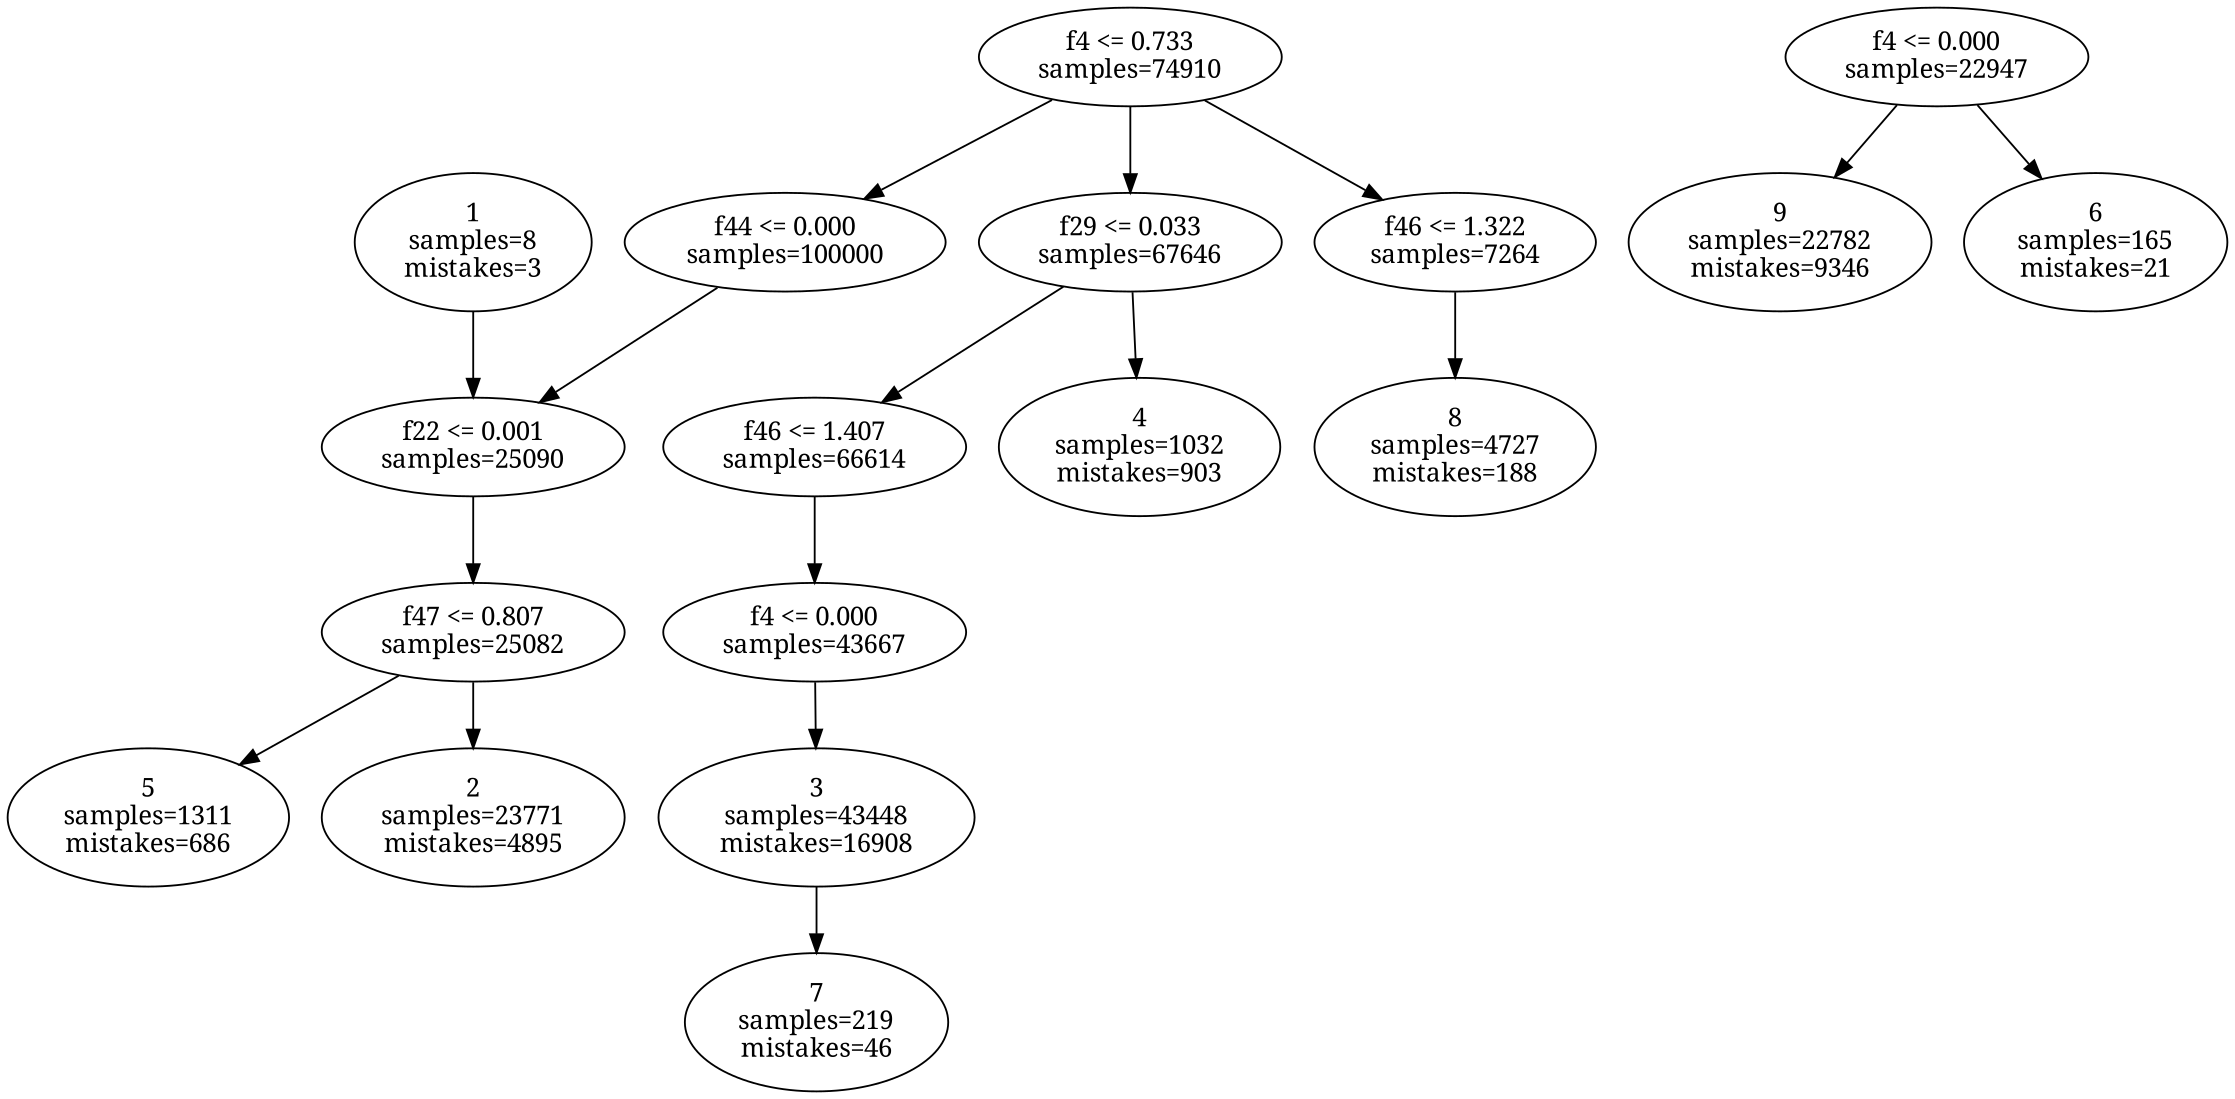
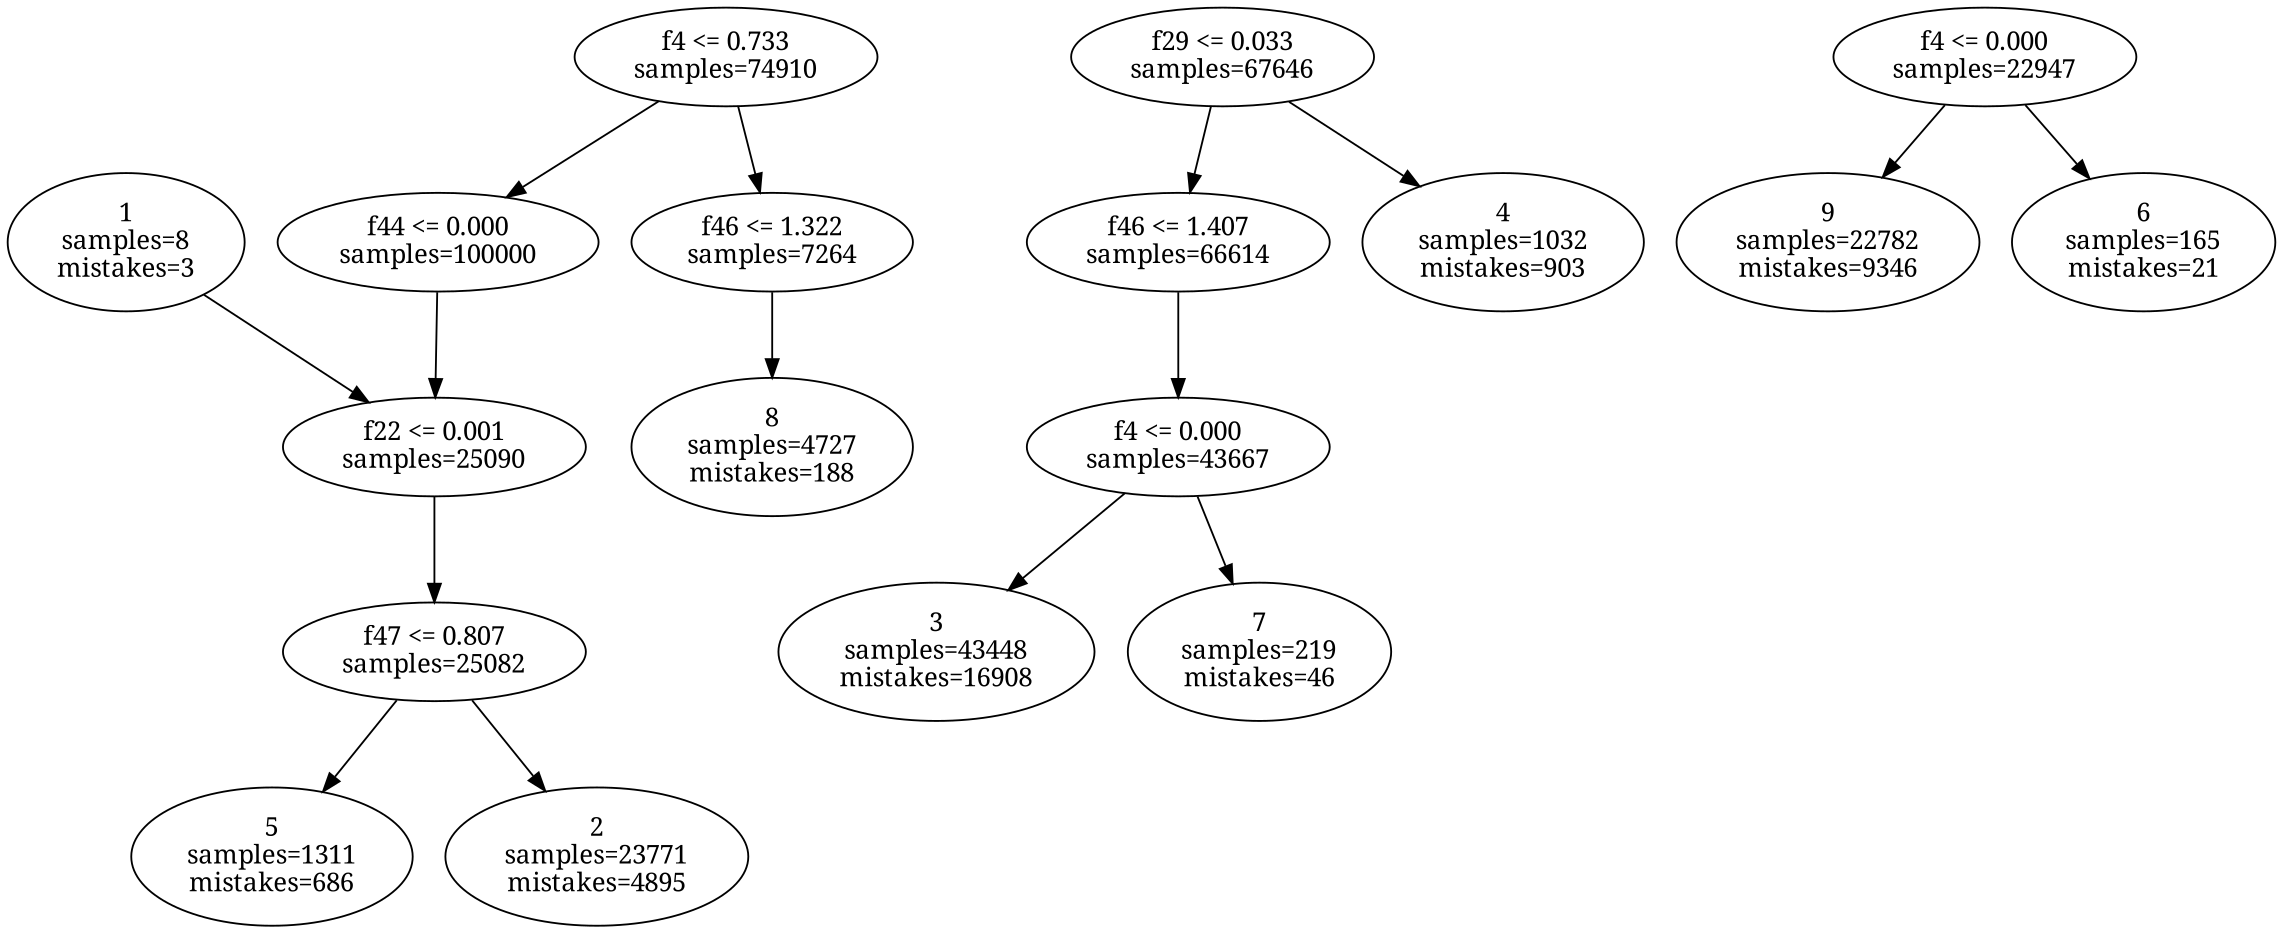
(1130, 140) -> none
(817, 910) -> (1212, 531)
